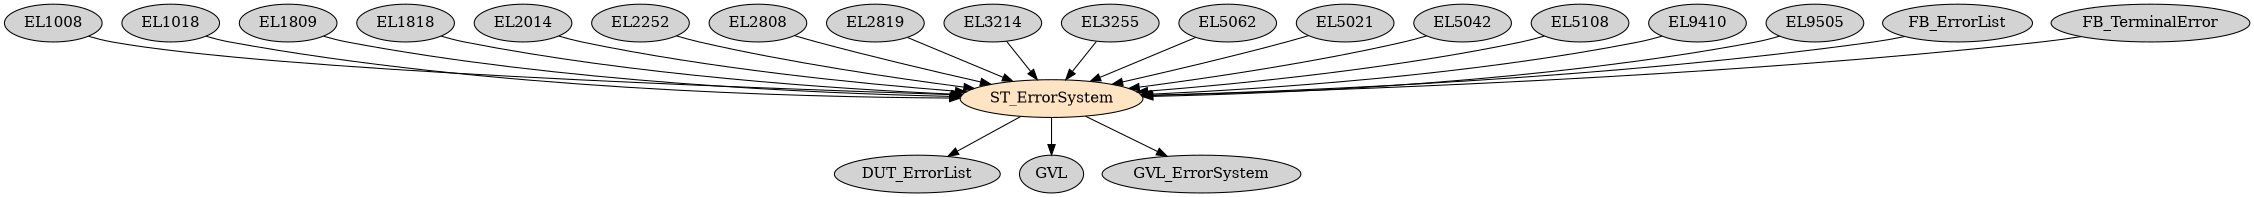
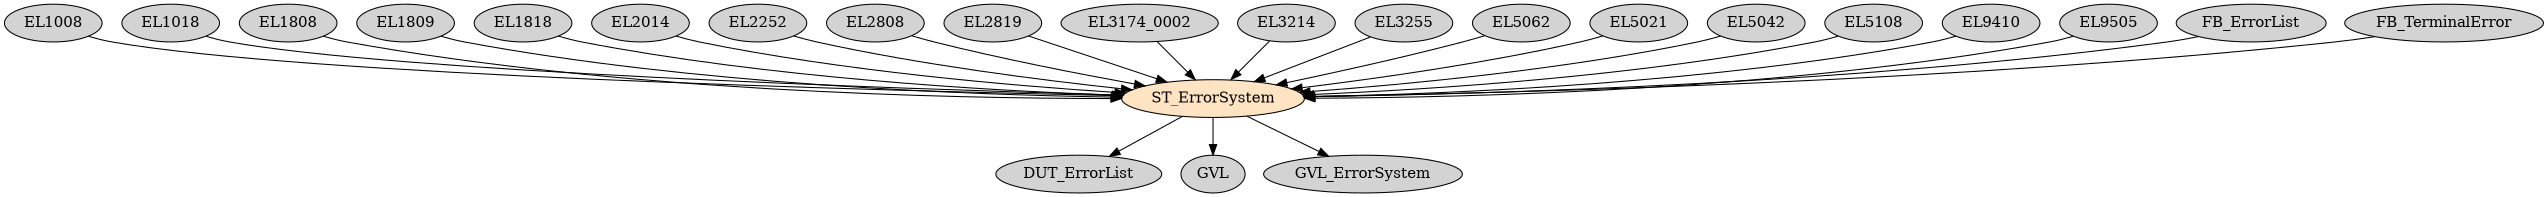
none -> (288, 23)
none -> (1140, 23)
